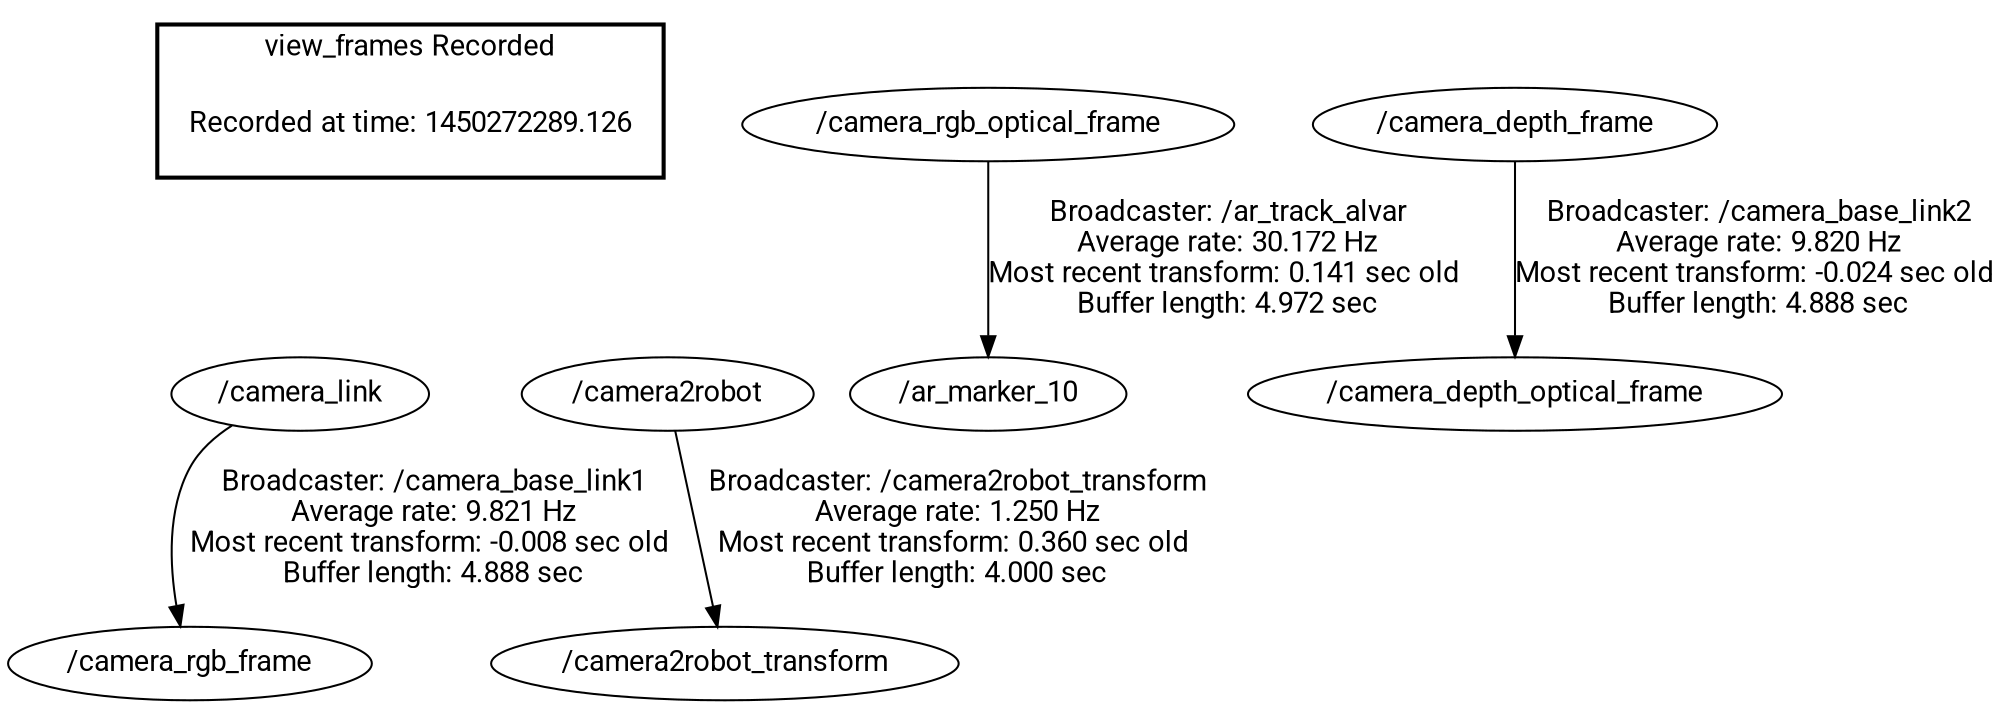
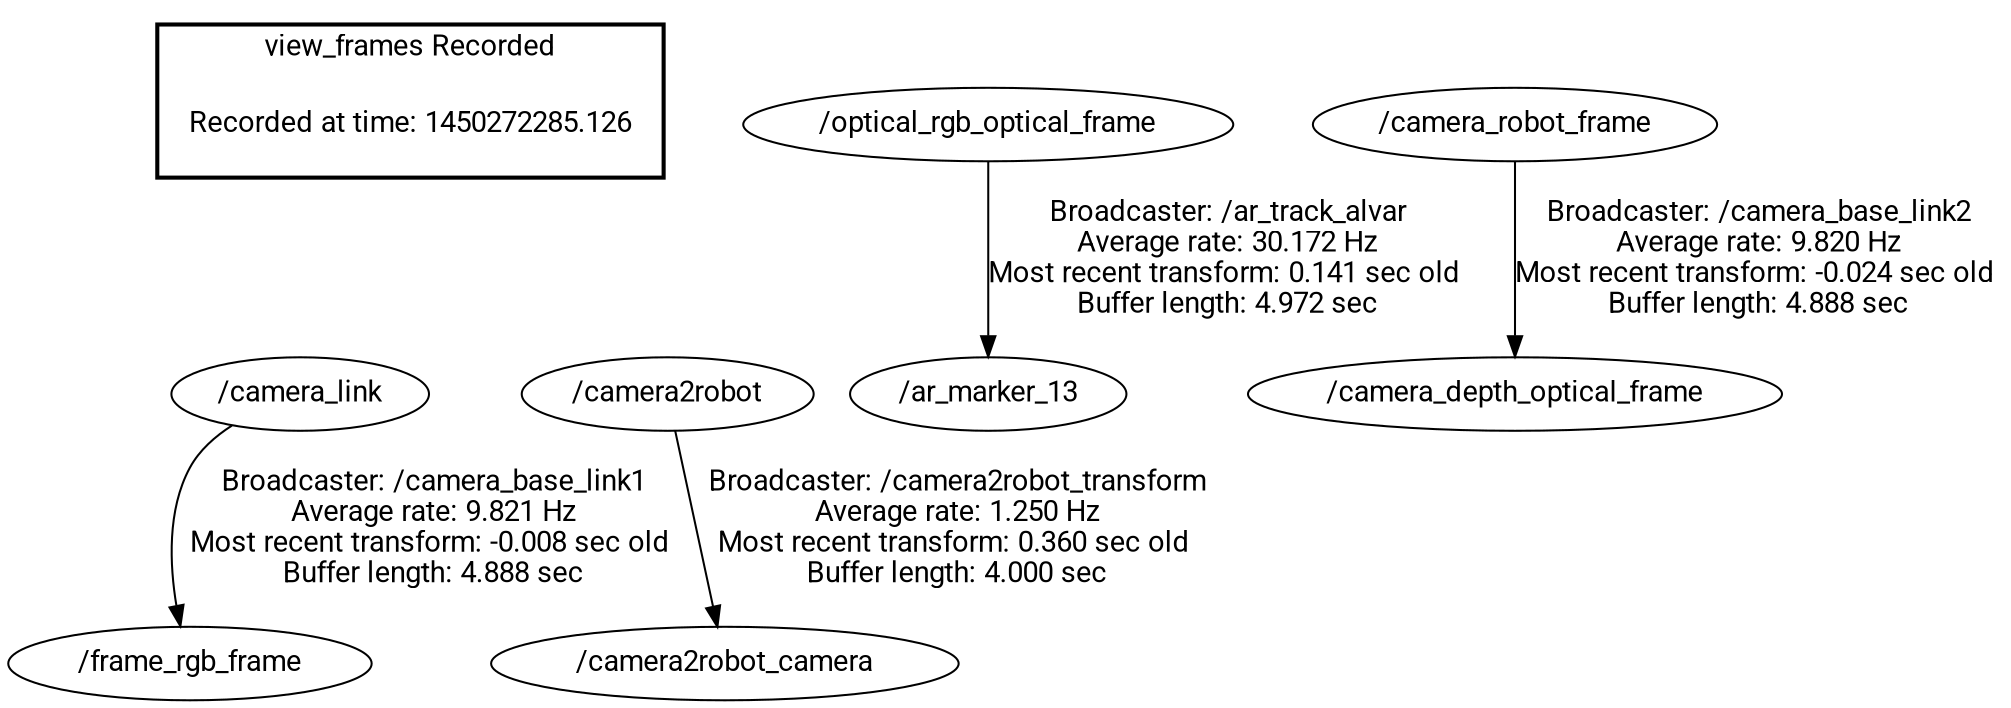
(410, 125) -> (410, 125)
(988, 125) -> (988, 125)
(1515, 125) -> (1515, 125)
(988, 394) -> (988, 394)
(190, 664) -> (190, 664)
(725, 664) -> (725, 664)
